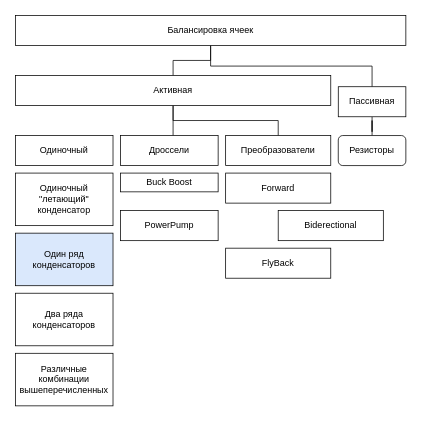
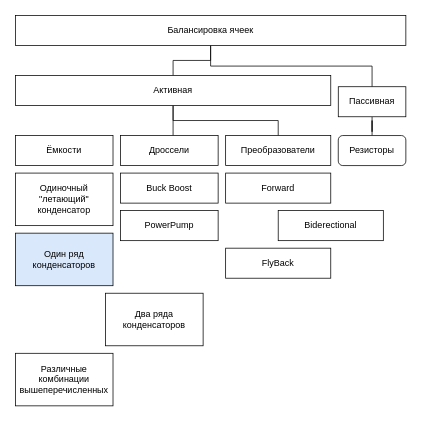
(64, 150) -> (64, 150)
(169, 182) -> (169, 188)
(64, 319) -> (154, 319)
